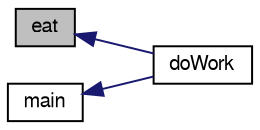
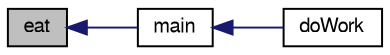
(124, 46) -> (112, 28)
